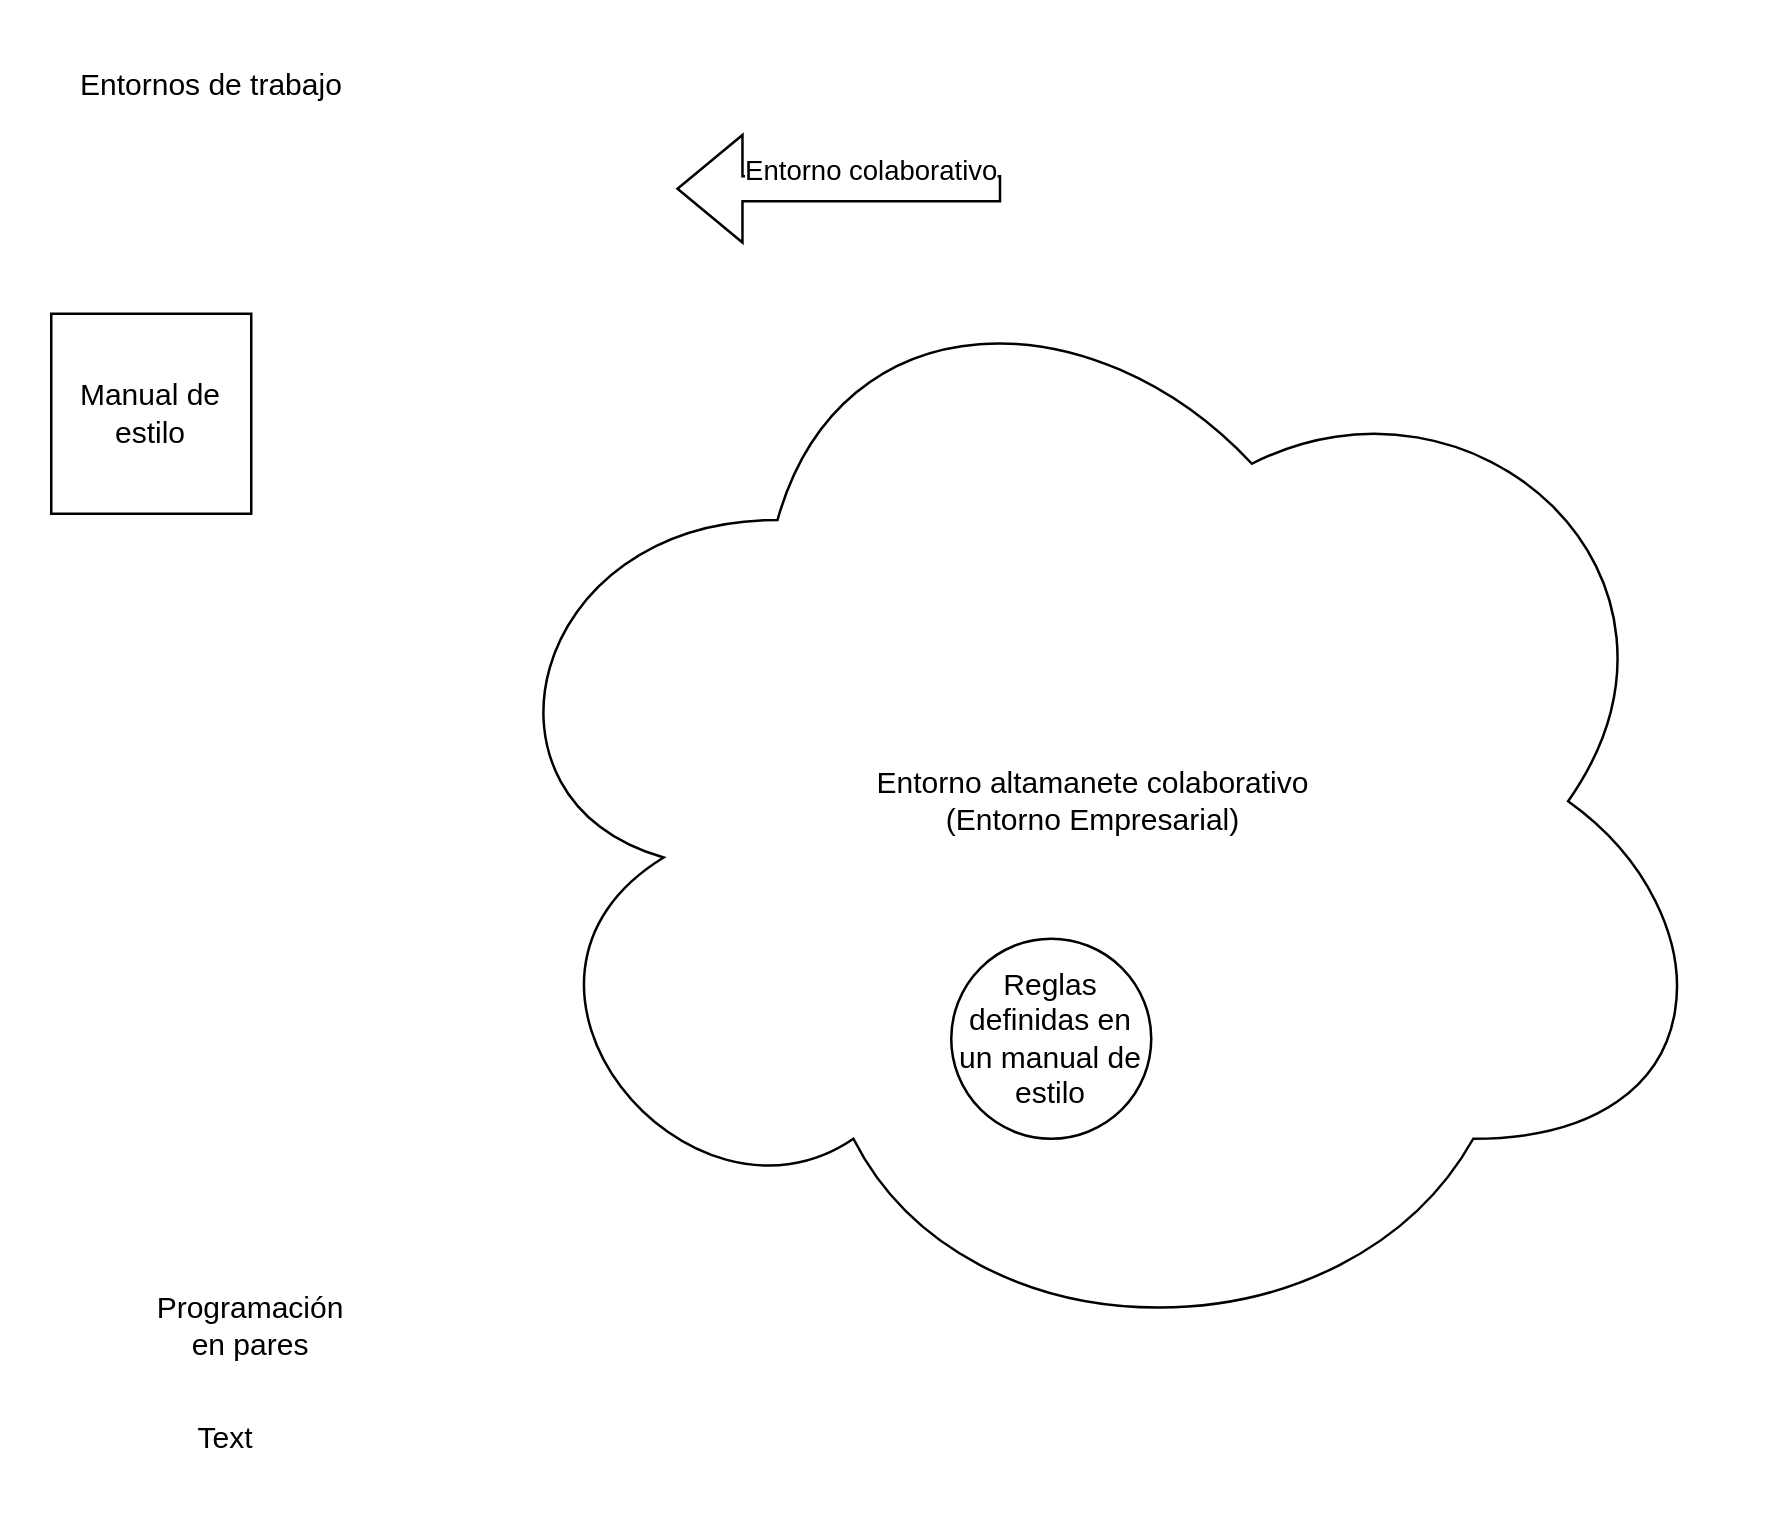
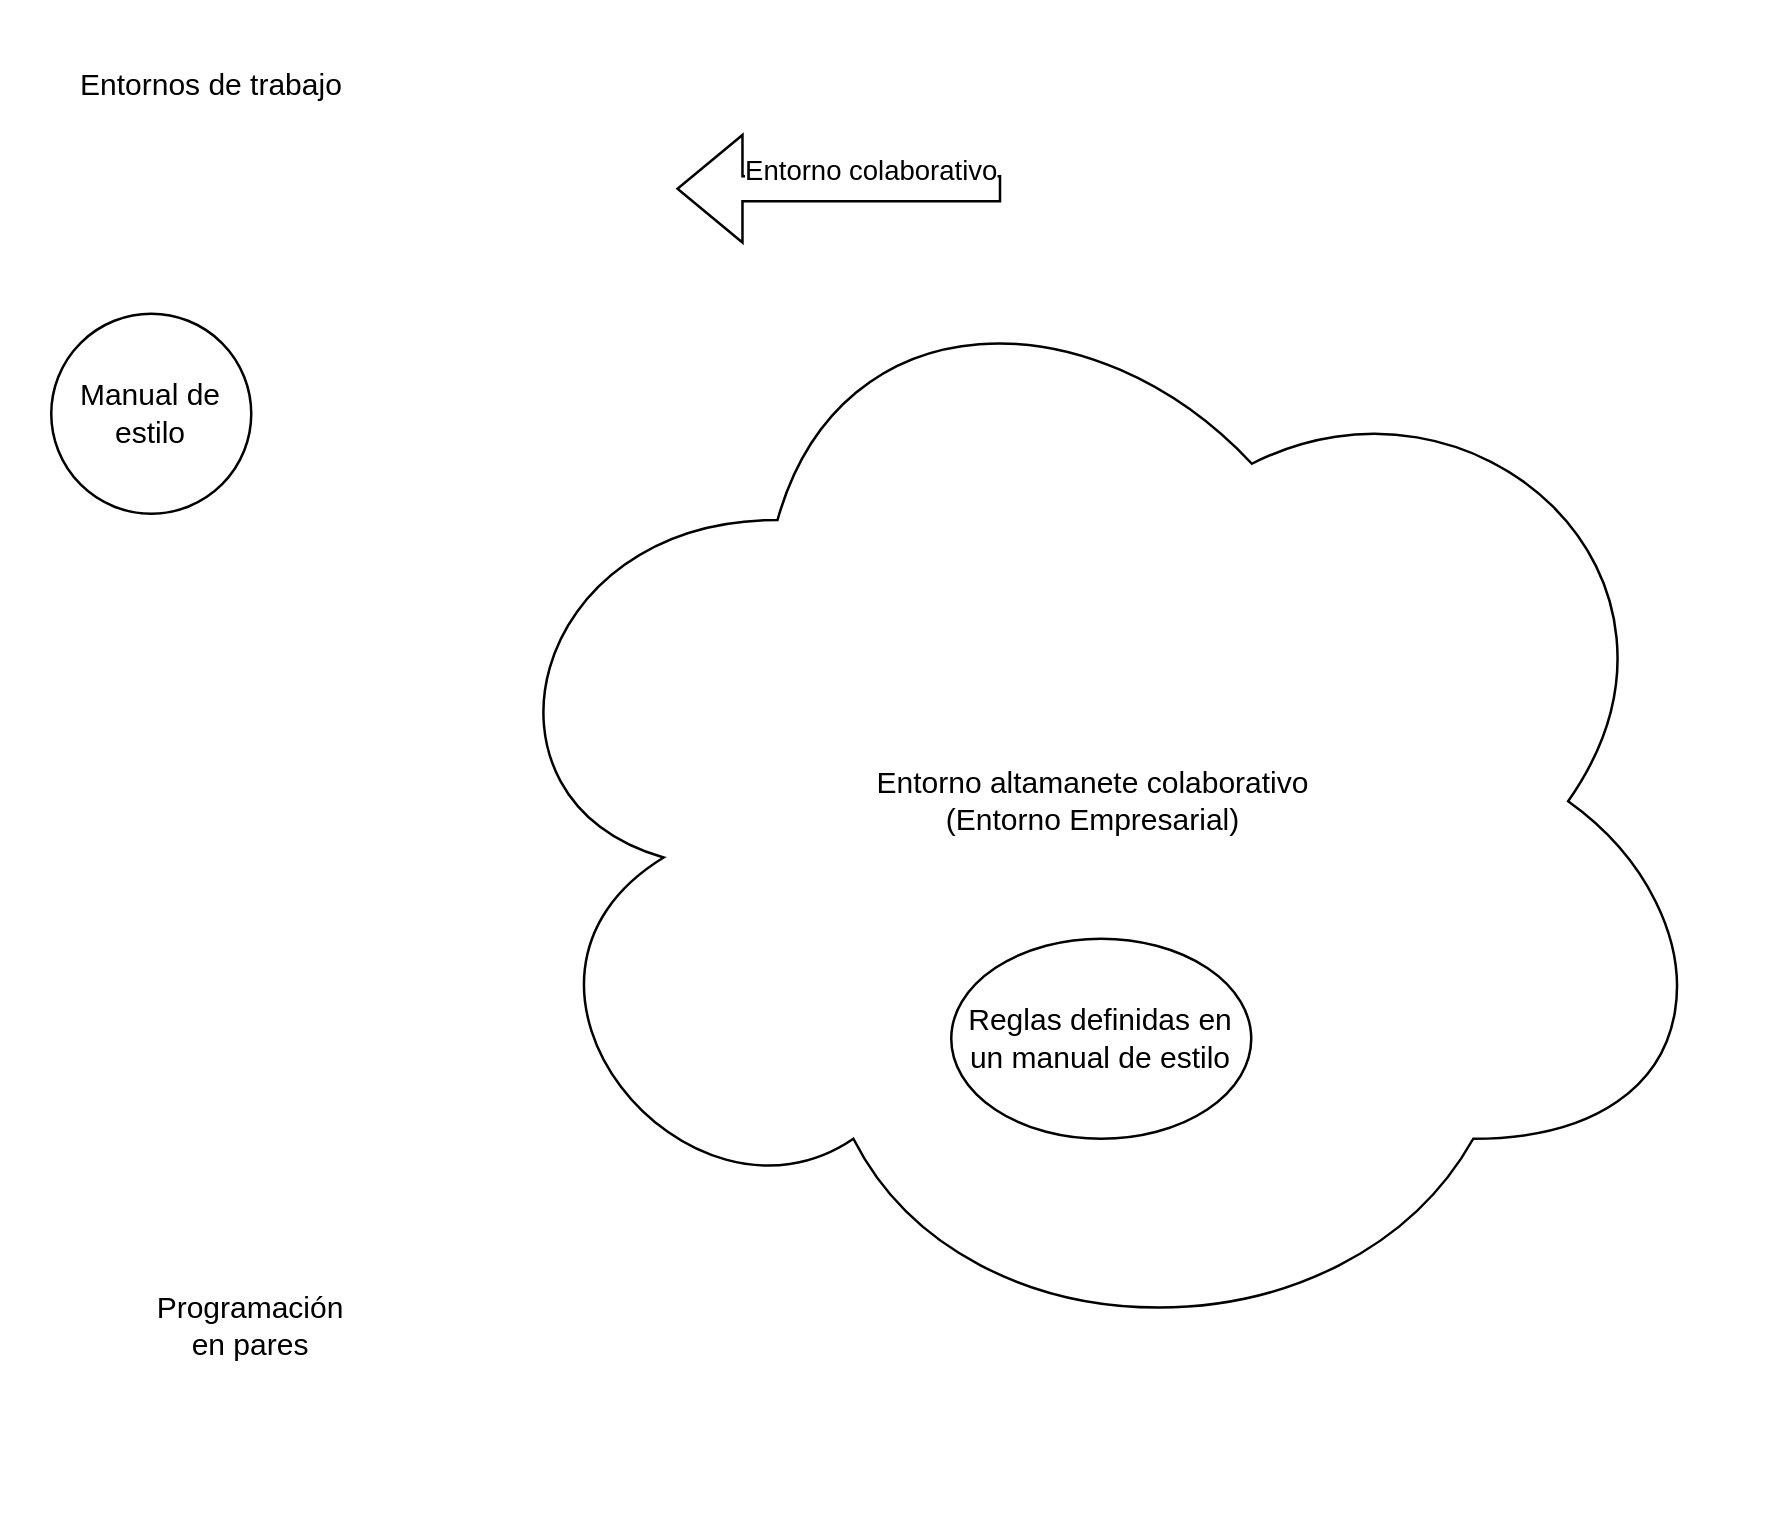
(151, 414) -> (151, 414)
(1051, 1039) -> (1101, 1039)
(226, 1439) -> none
